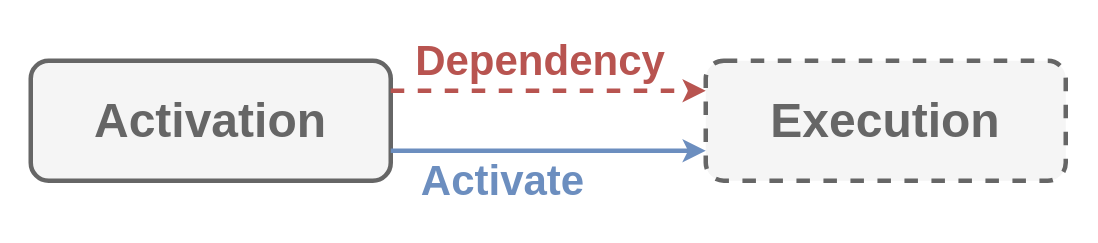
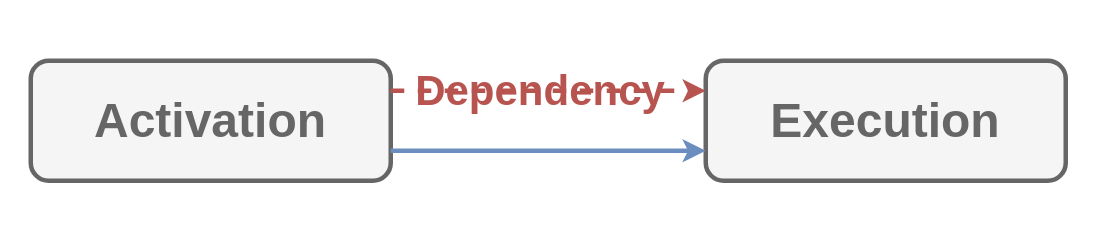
(541, 61) -> (541, 91)
(886, 121) -> (886, 121)
(503, 181) -> none
